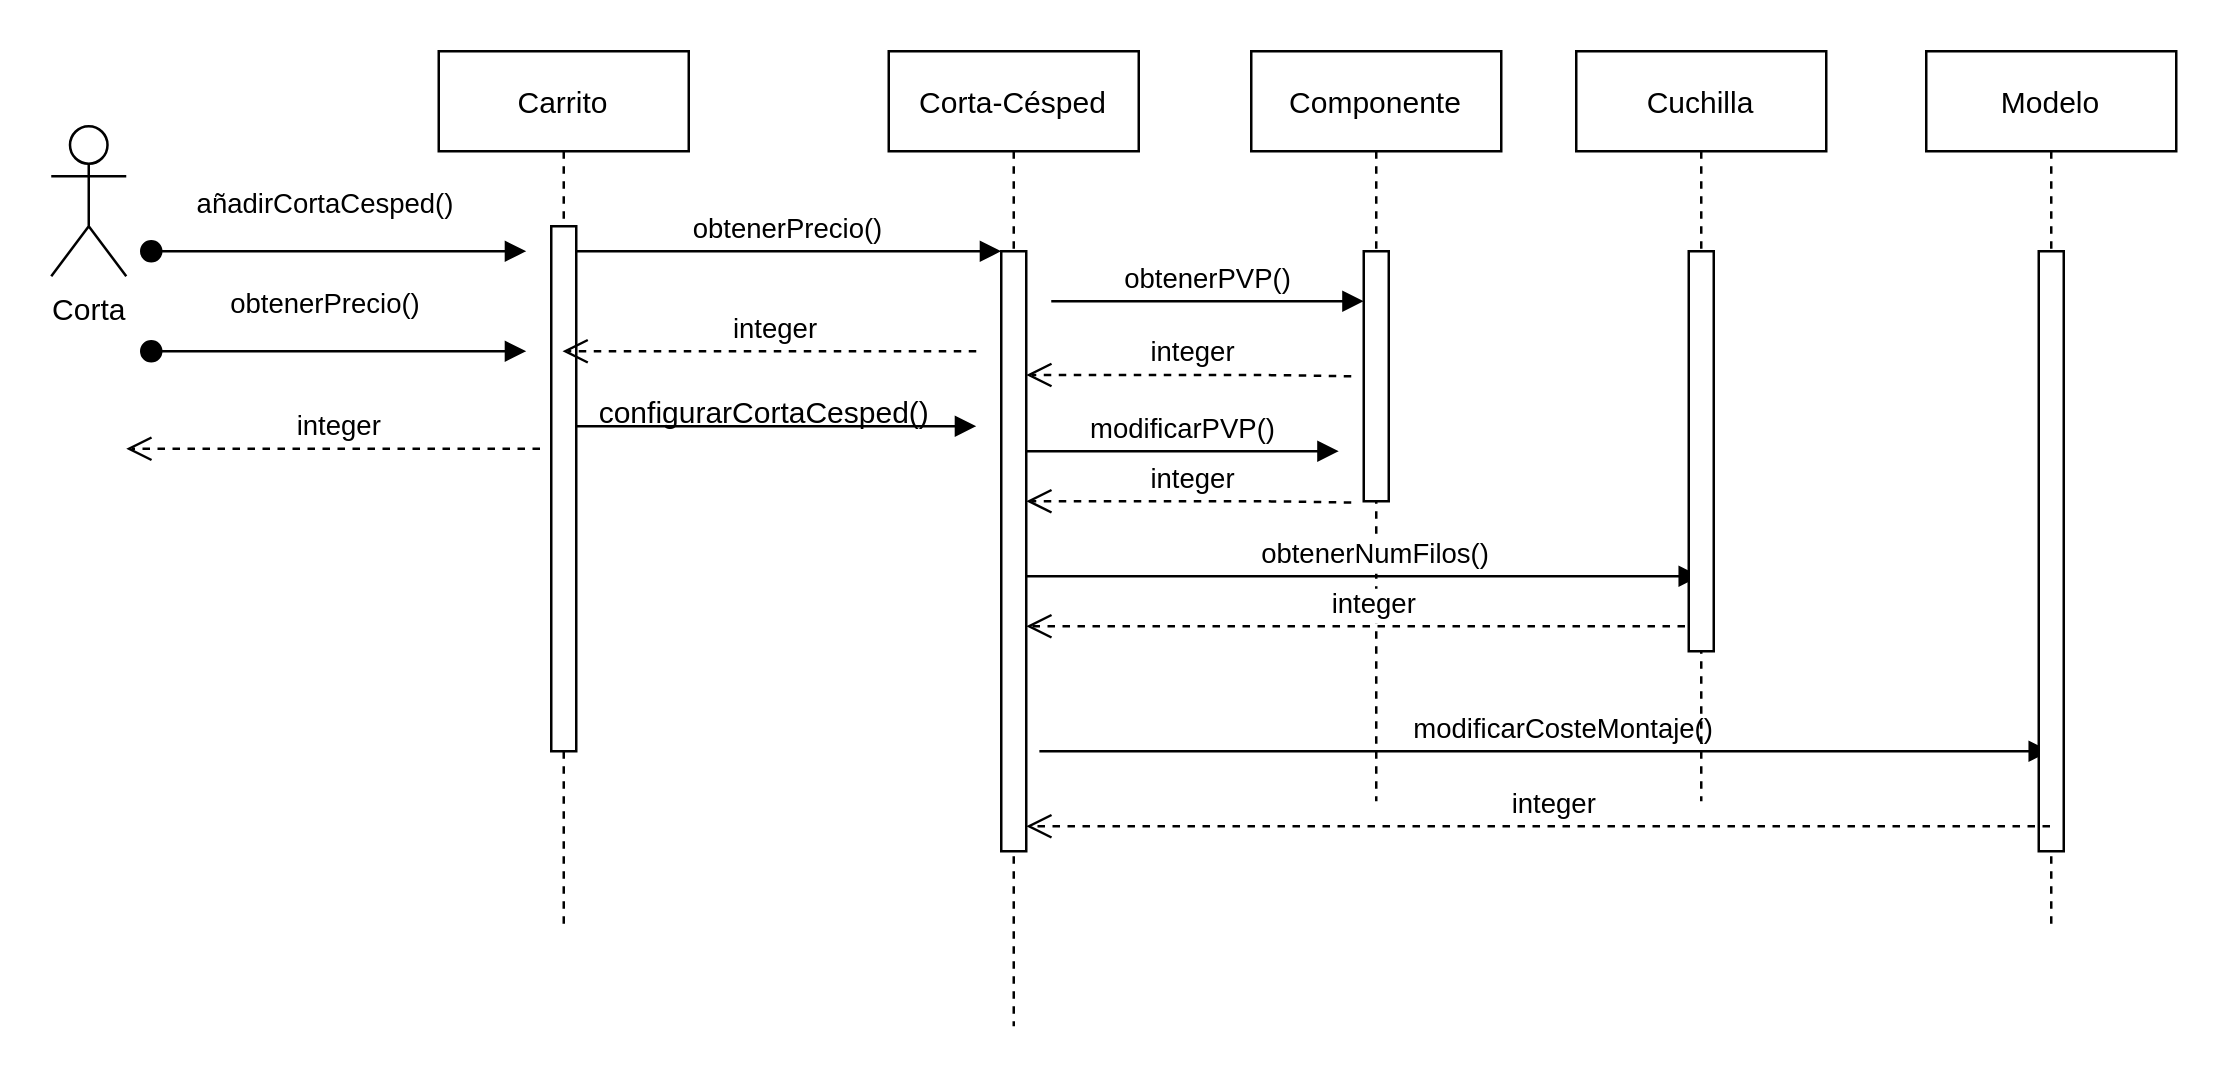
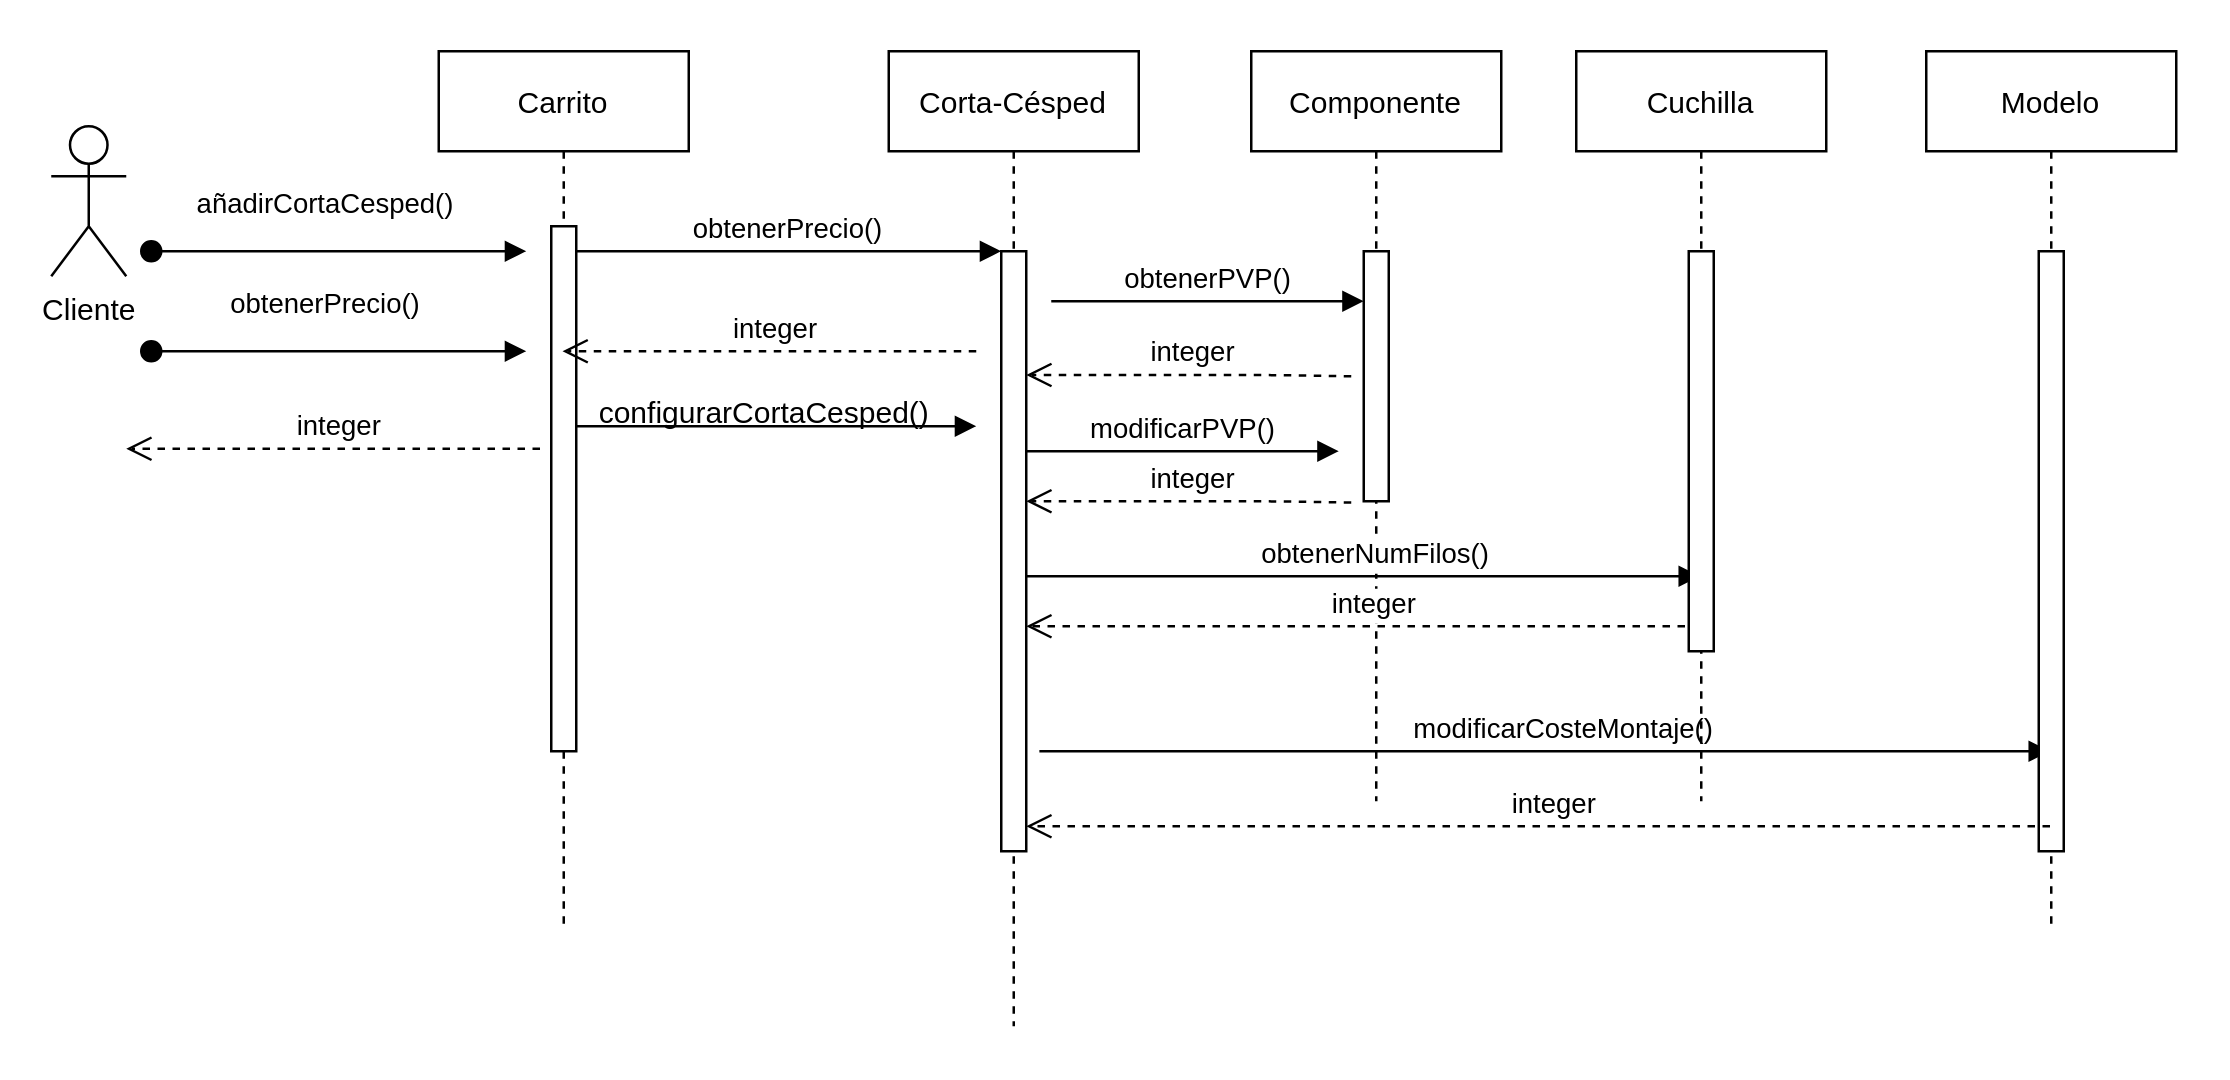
(90, 312) -> (90, 312)
